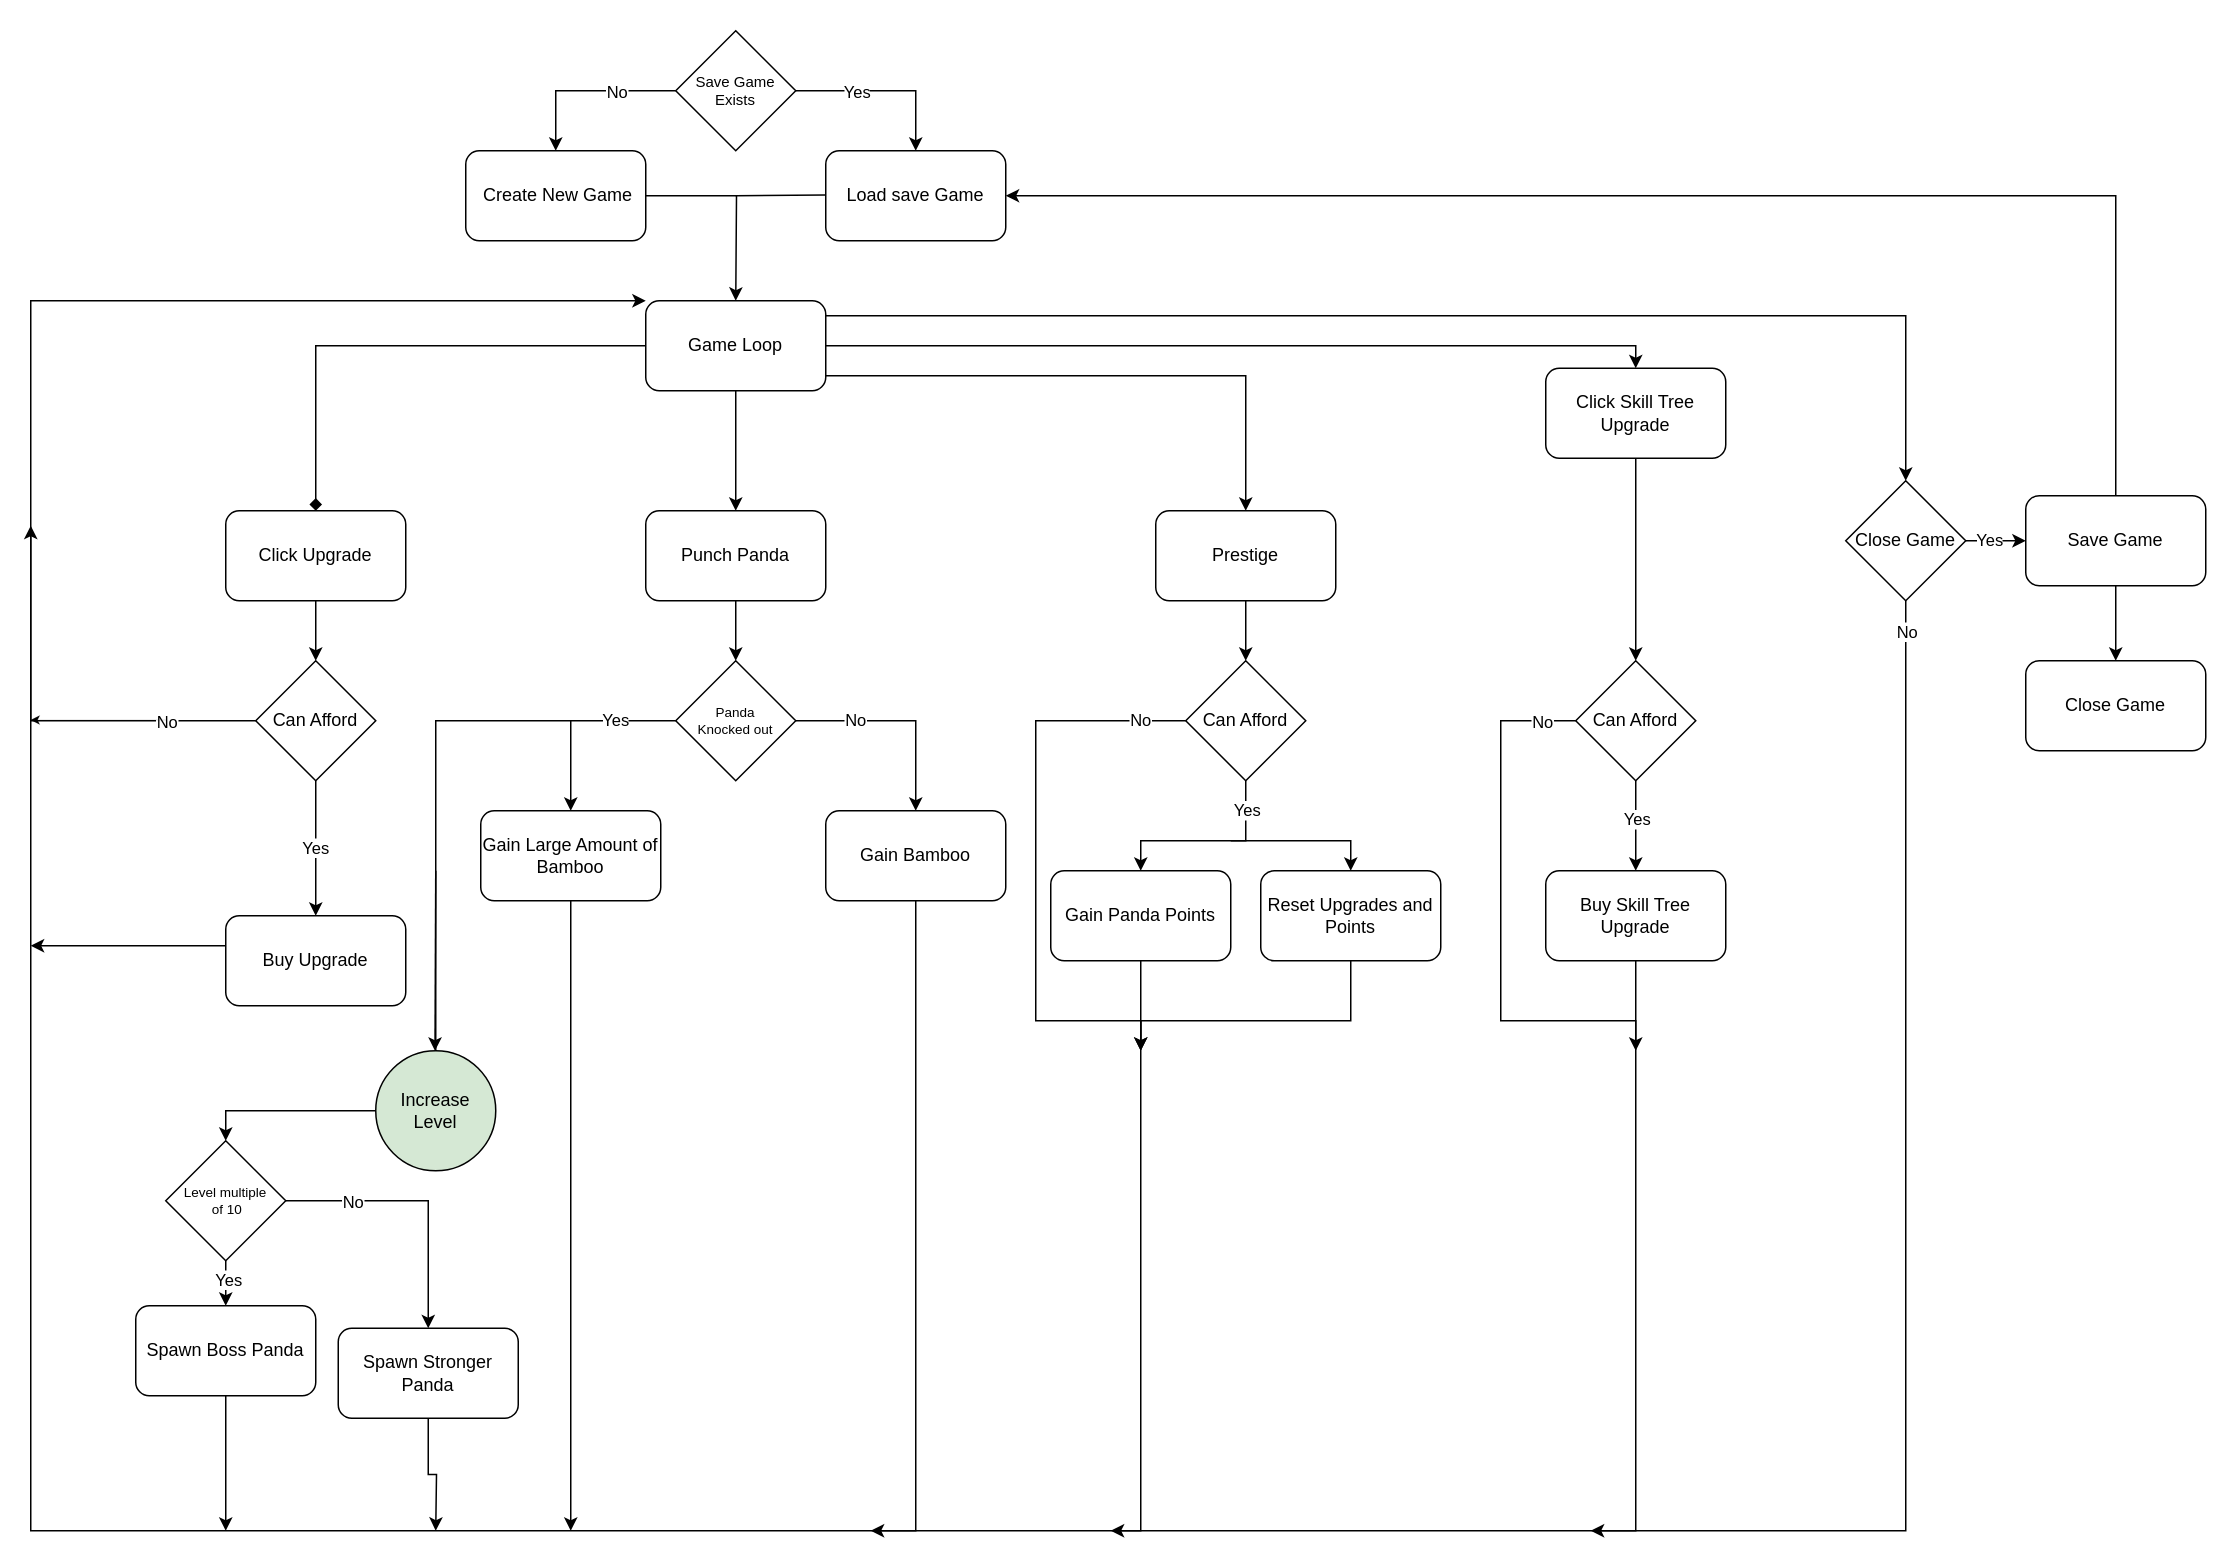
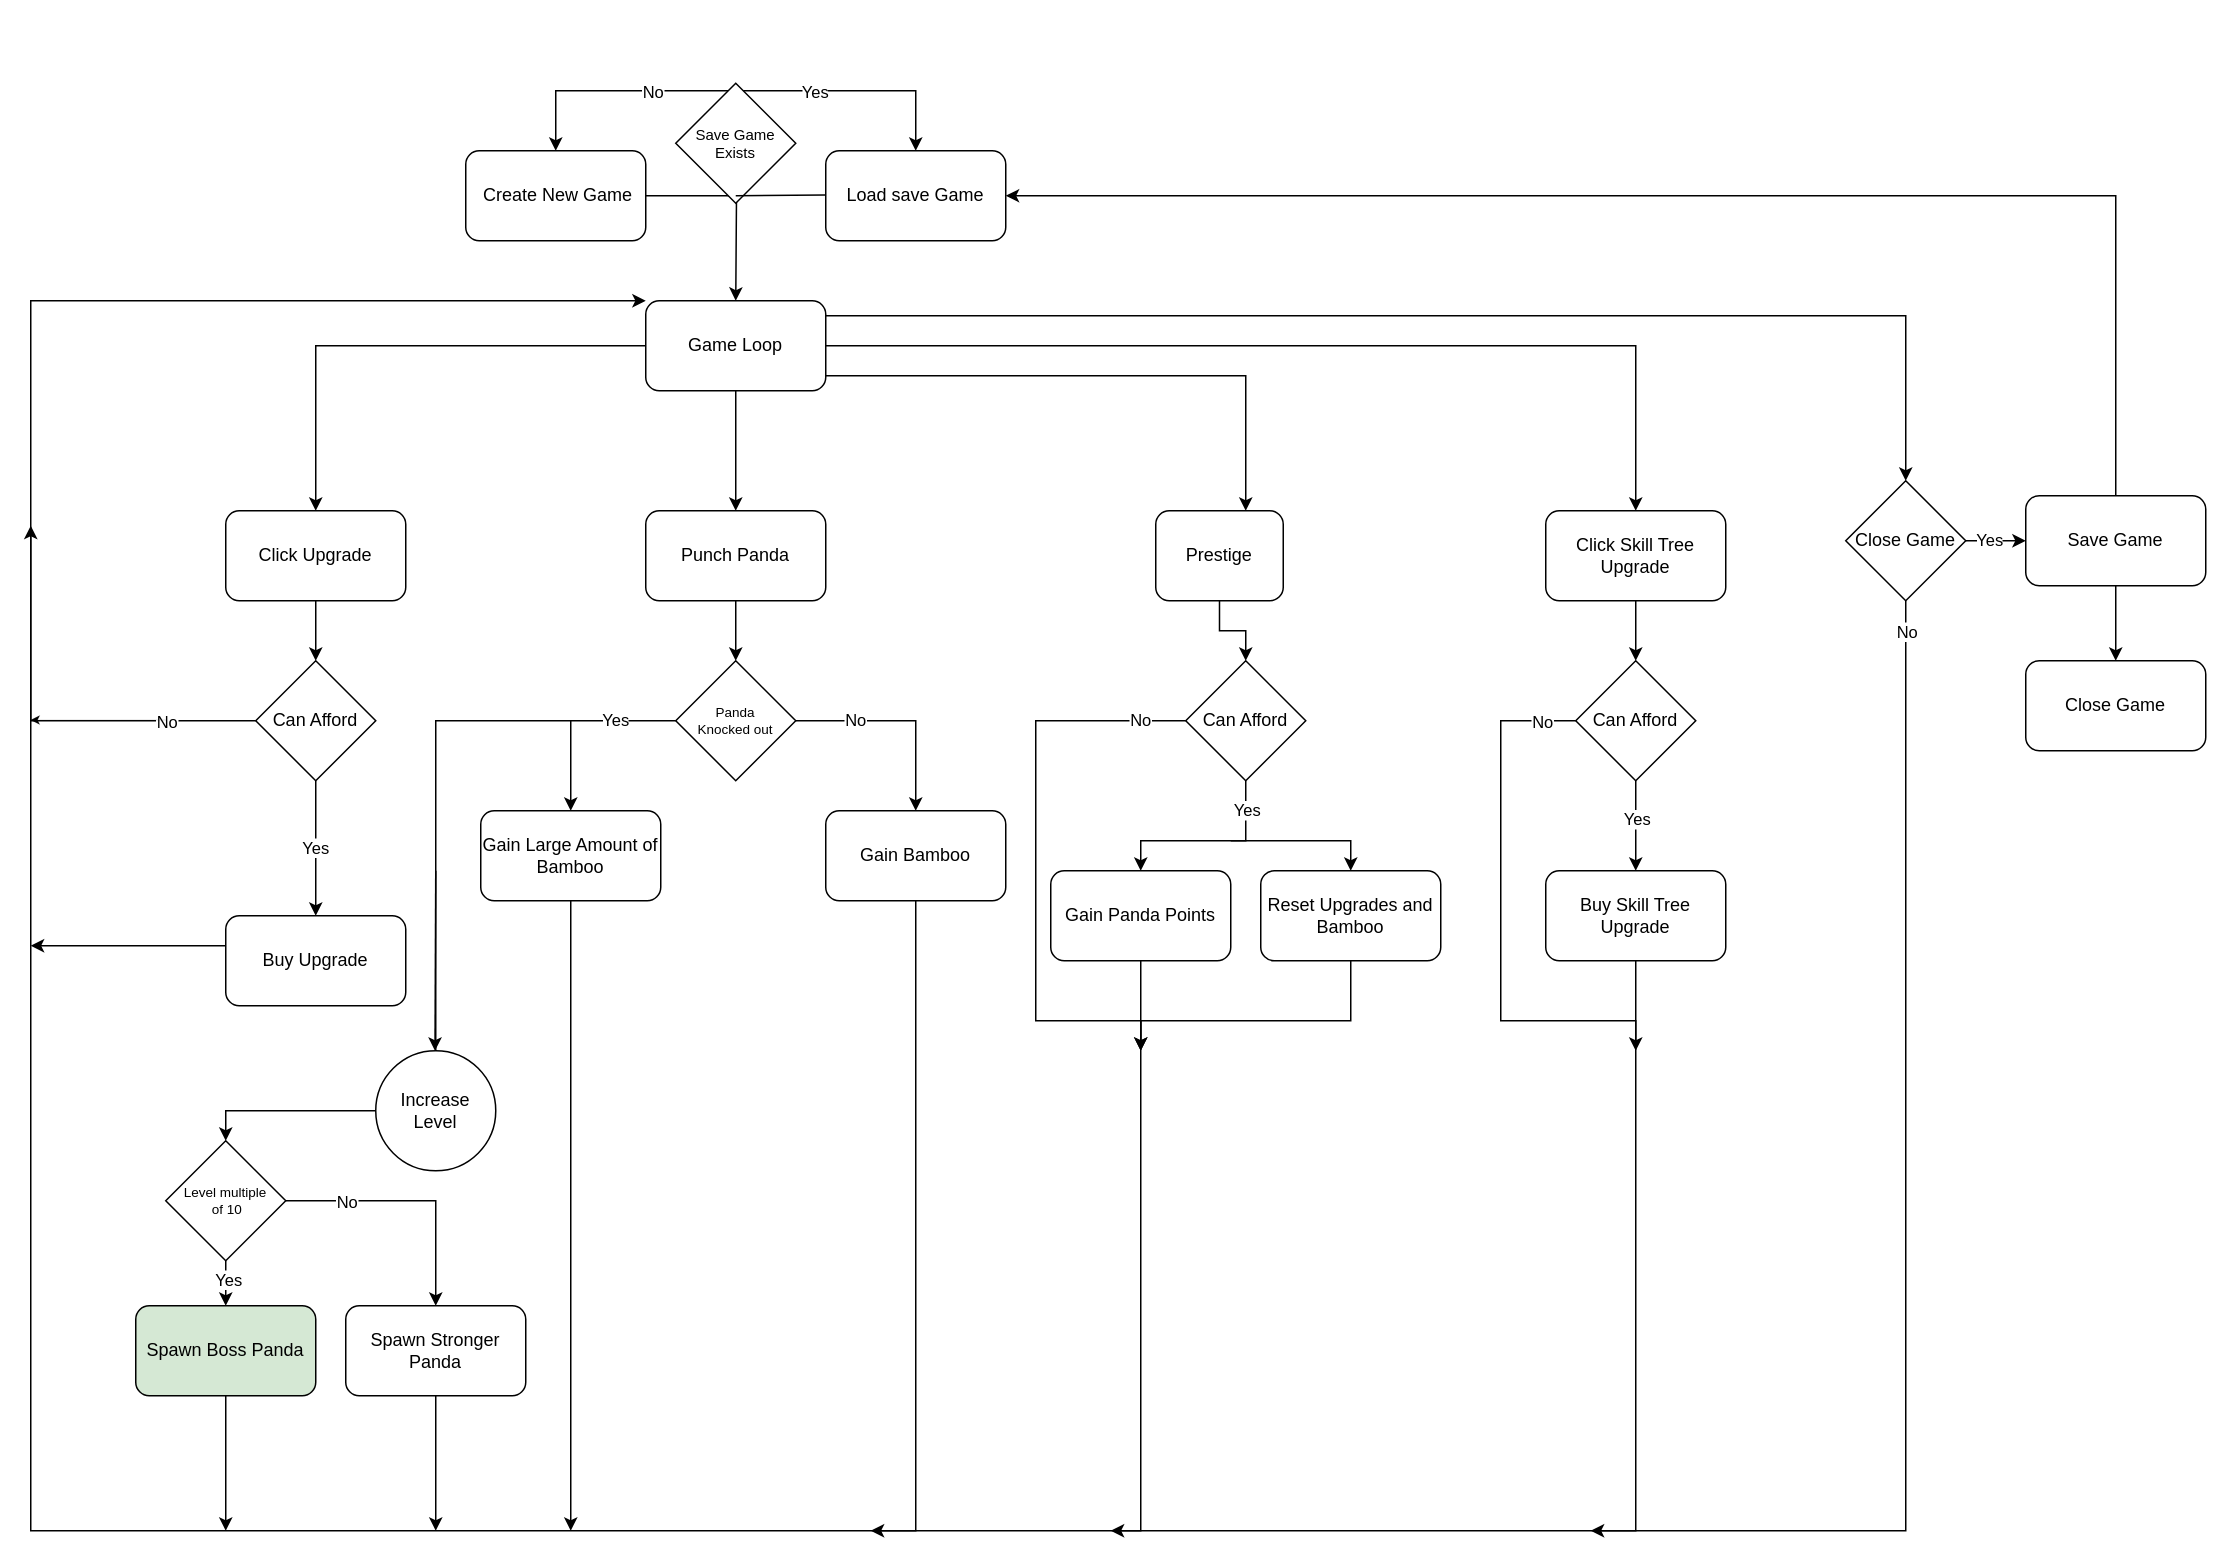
(736, 91) -> (736, 143)
(1636, 413) -> (1636, 556)
(316, 498) -> (316, 499)
(1246, 556) -> (1220, 556)
(1351, 916) -> (1351, 916)
(436, 1111) -> (436, 1111)
(226, 1351) -> (226, 1351)
(428, 1373) -> (436, 1351)
